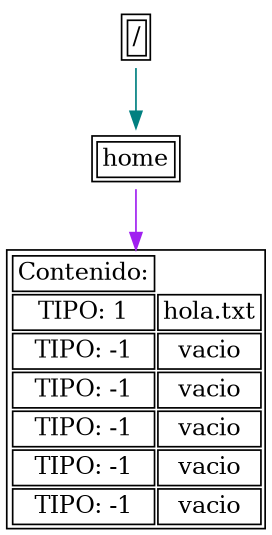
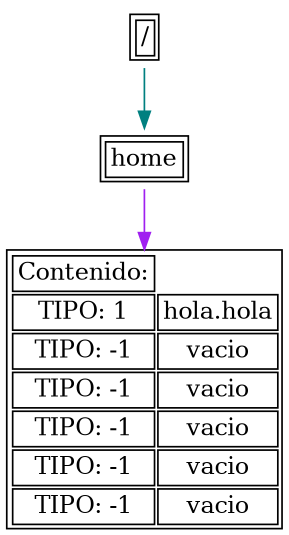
(209, 312) -> (218, 312)
